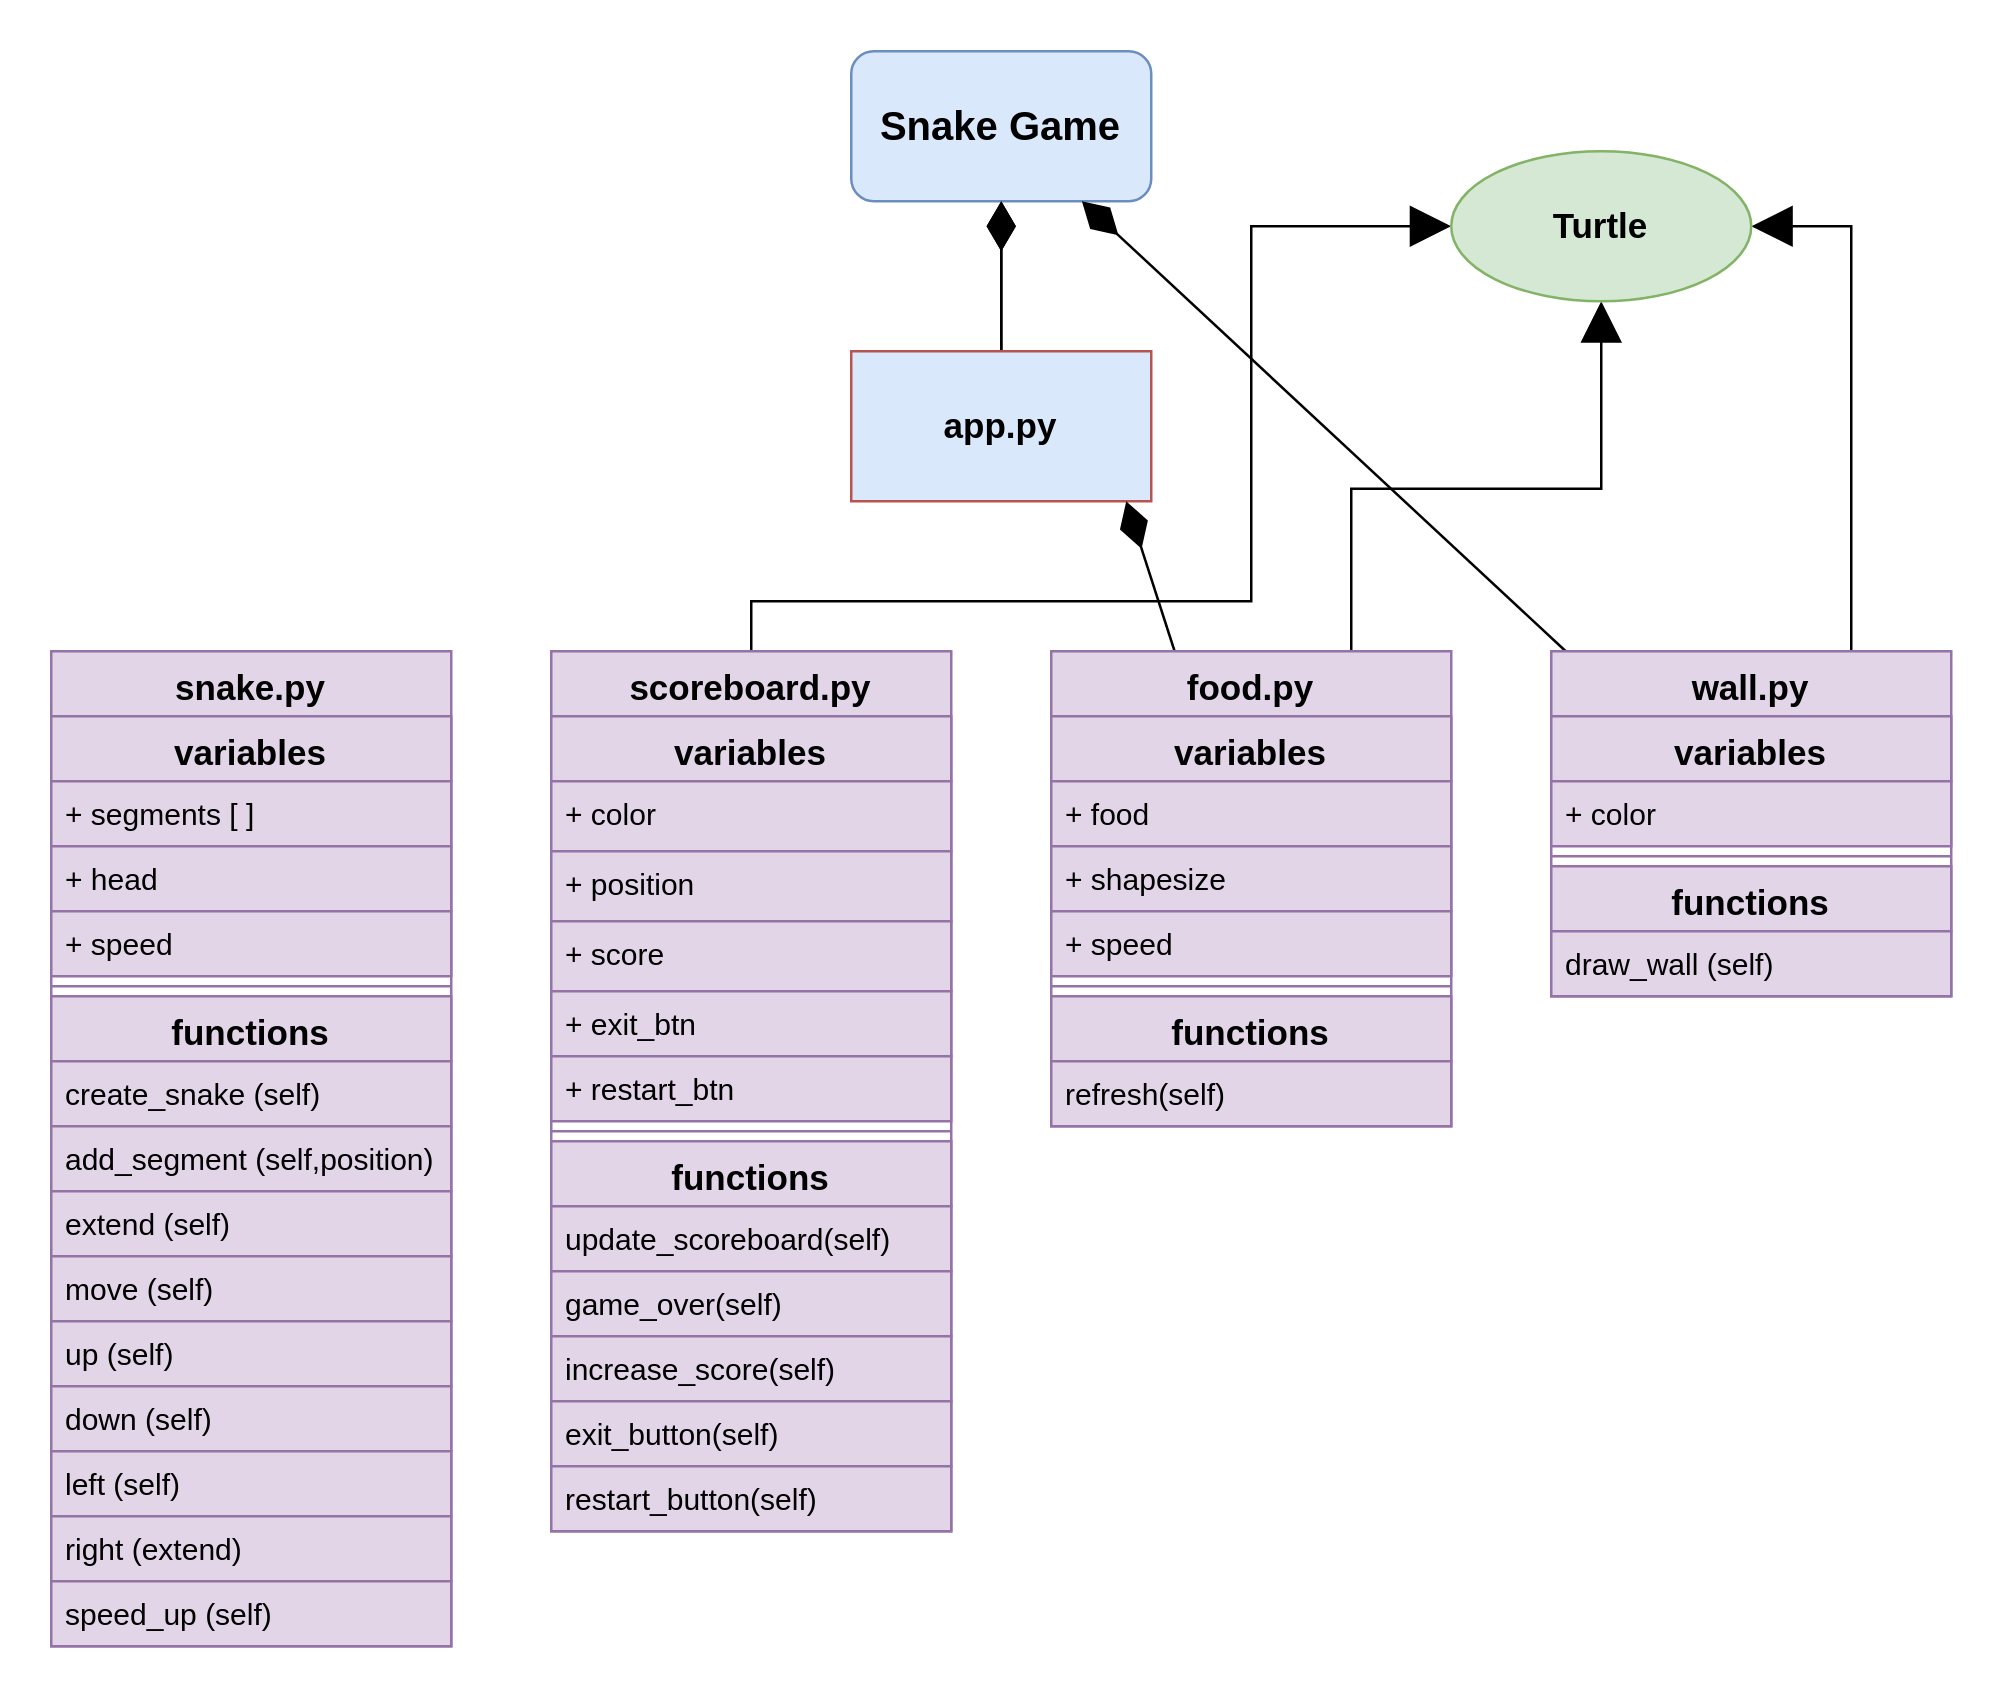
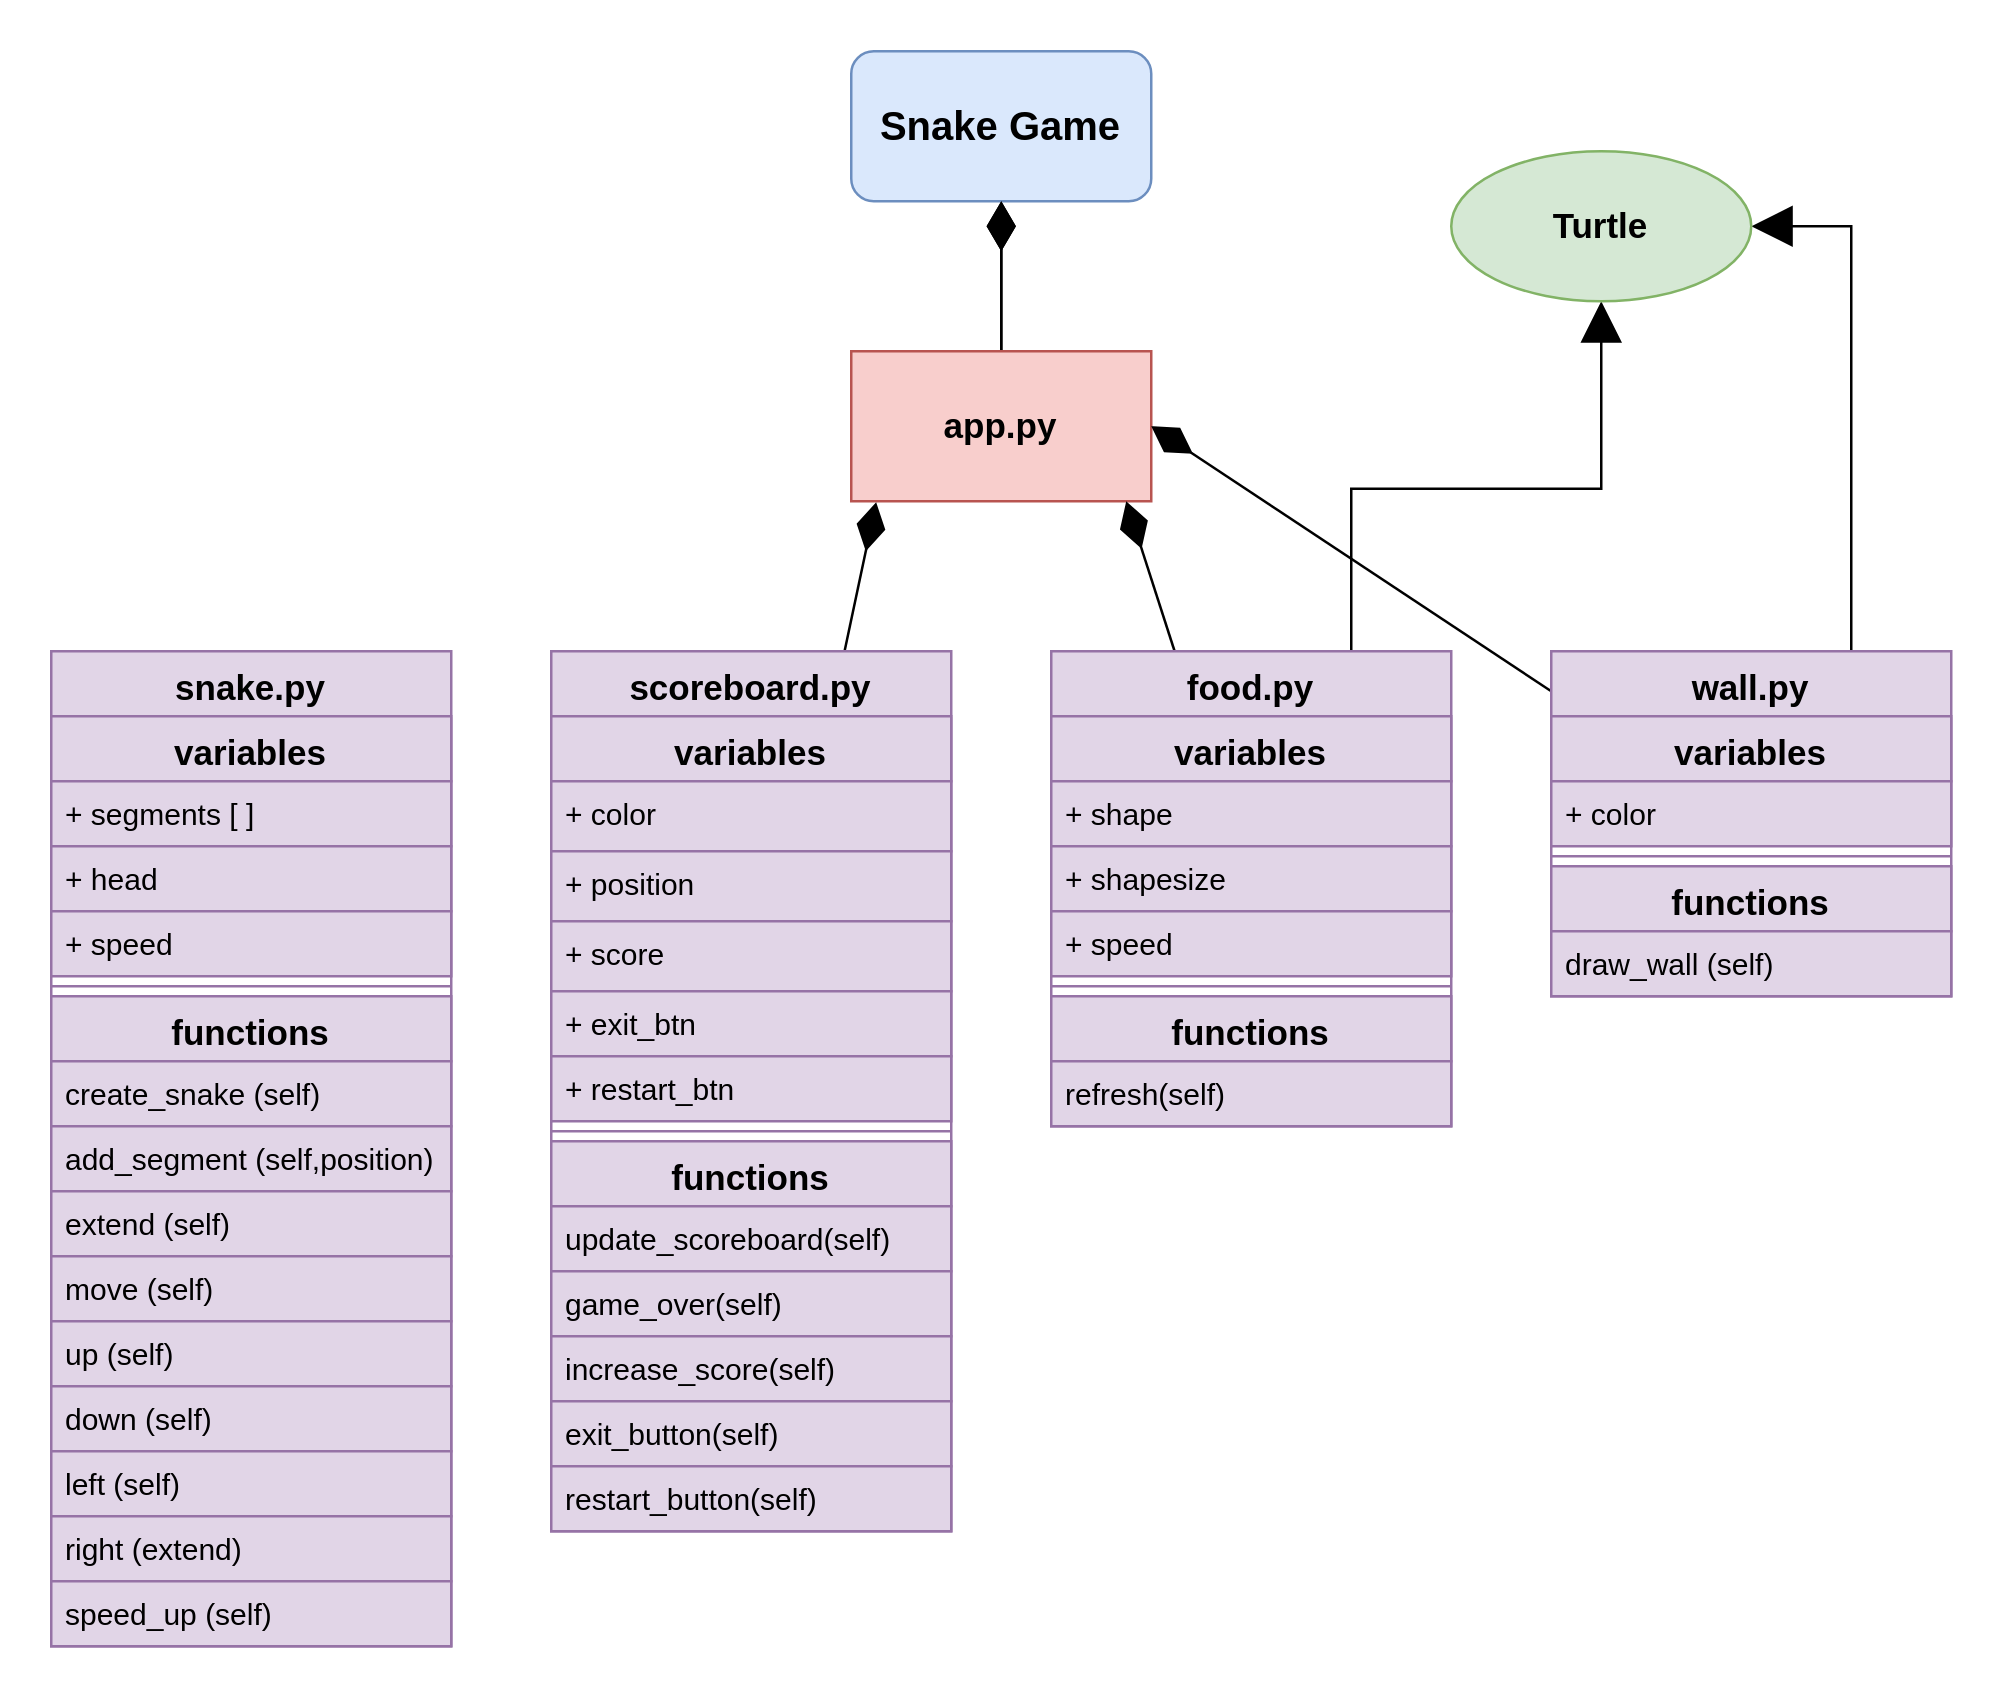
(1001, 426) -> (1001, 426)
(1481, 572) -> (1454, 627)
none -> (861, 573)
(1005, 601) -> none
(1112, 815) -> (1120, 815)
